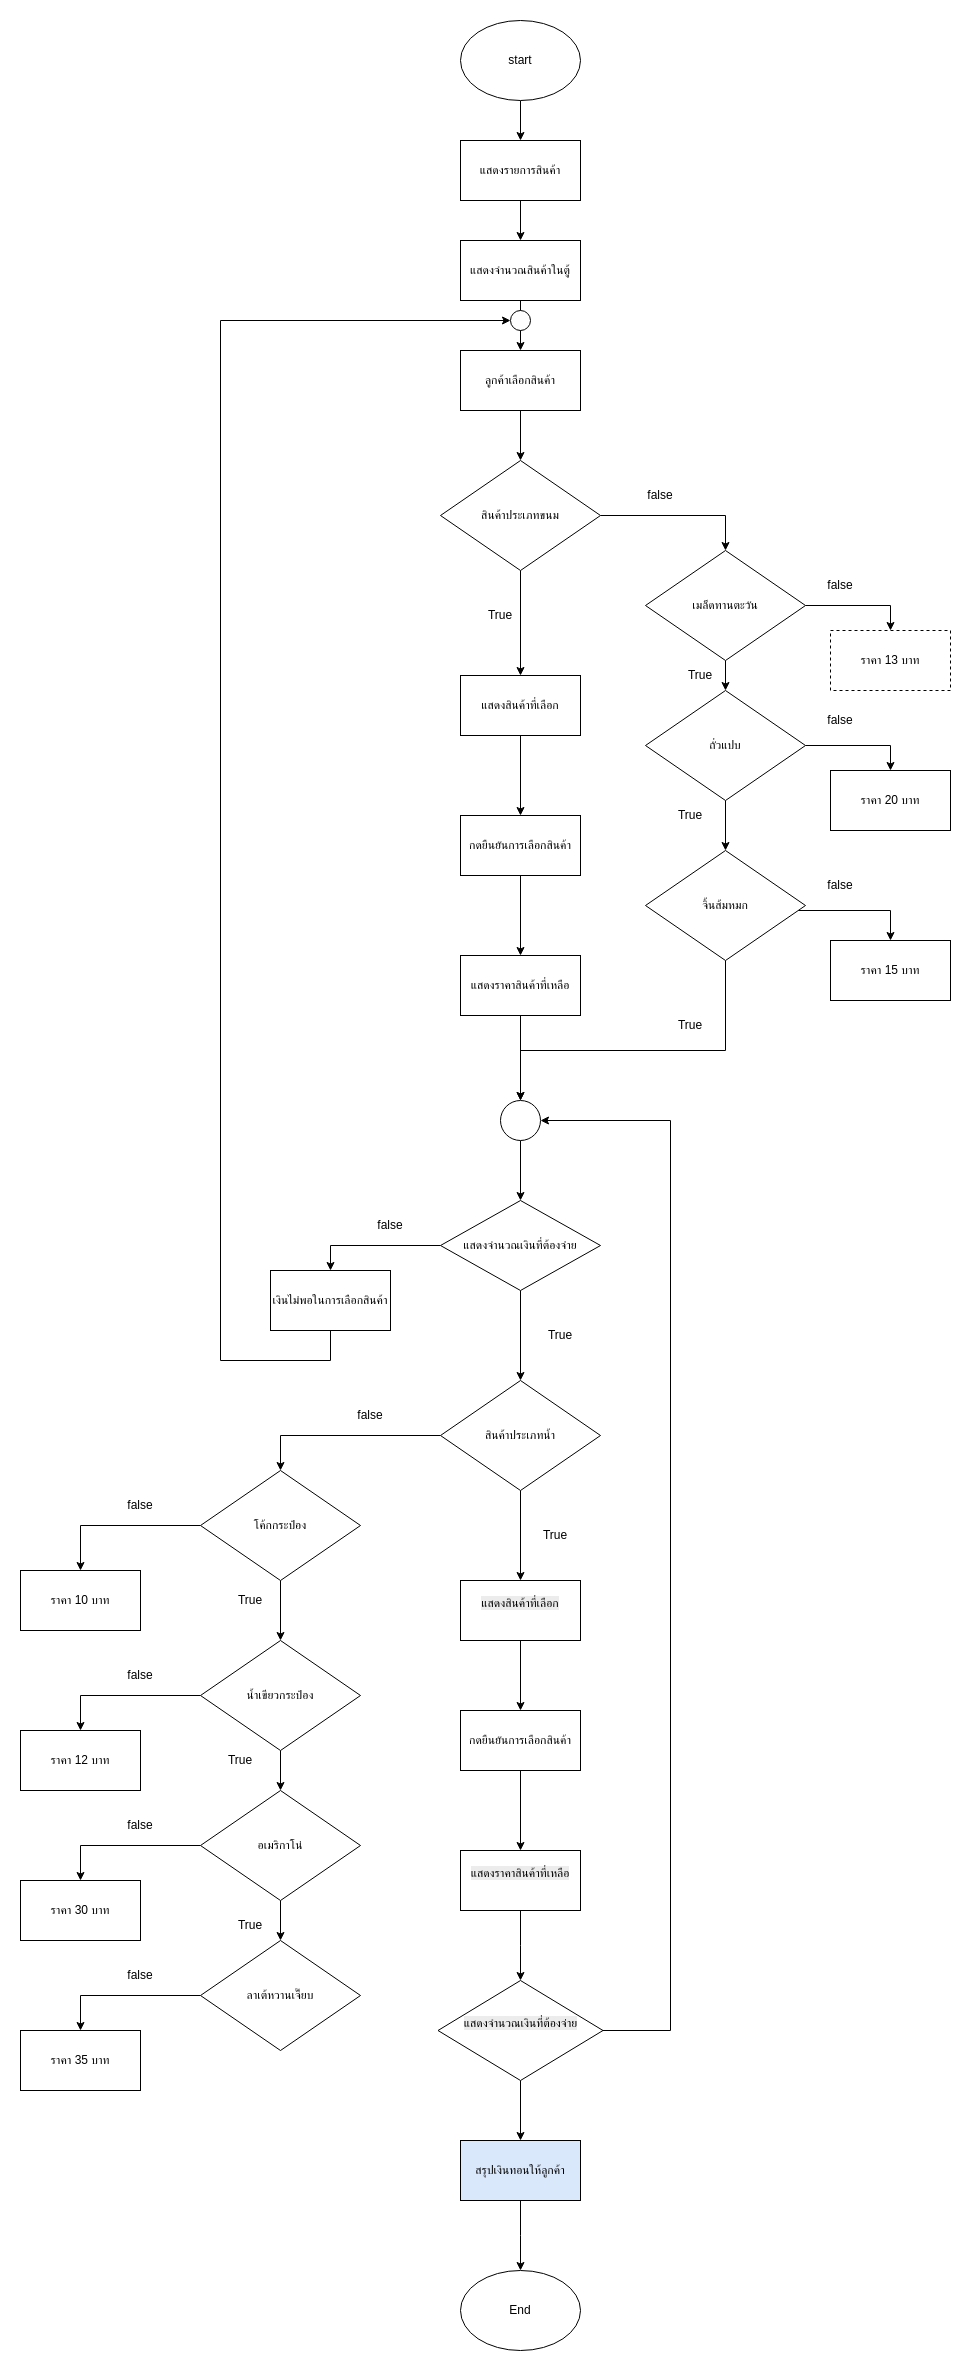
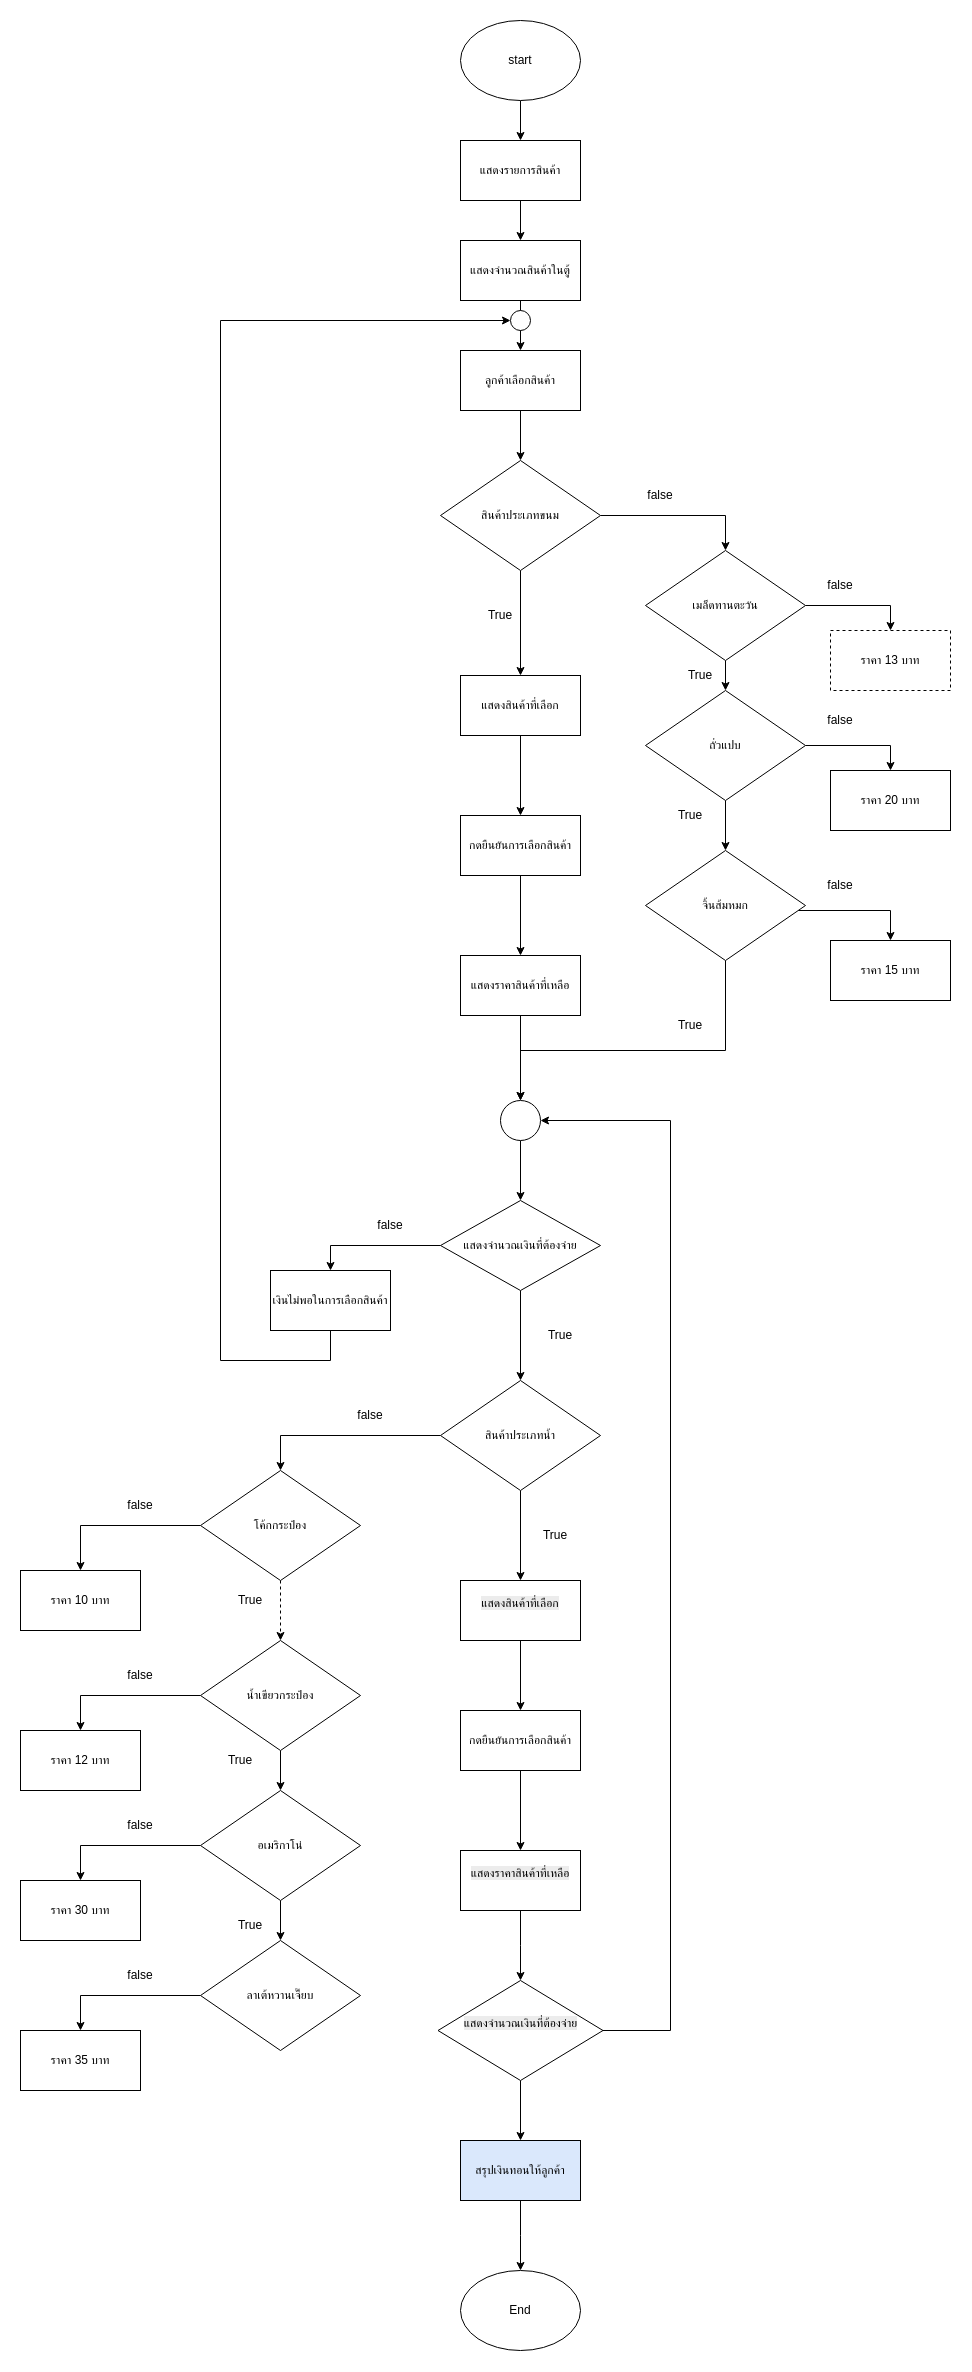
(281, 1608) -> (281, 1608)
